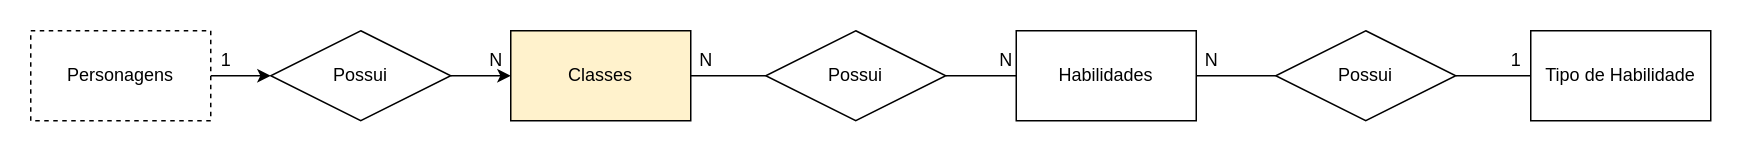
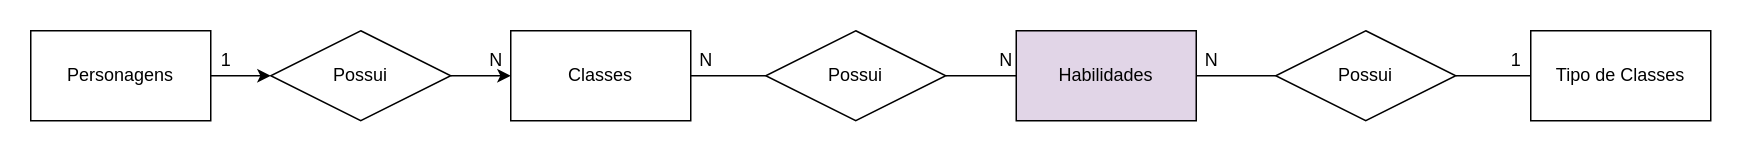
(121, 76) -> (121, 76)
(601, 76) -> (601, 76)
(1106, 76) -> (1106, 76)
(1621, 76) -> (1621, 76)
